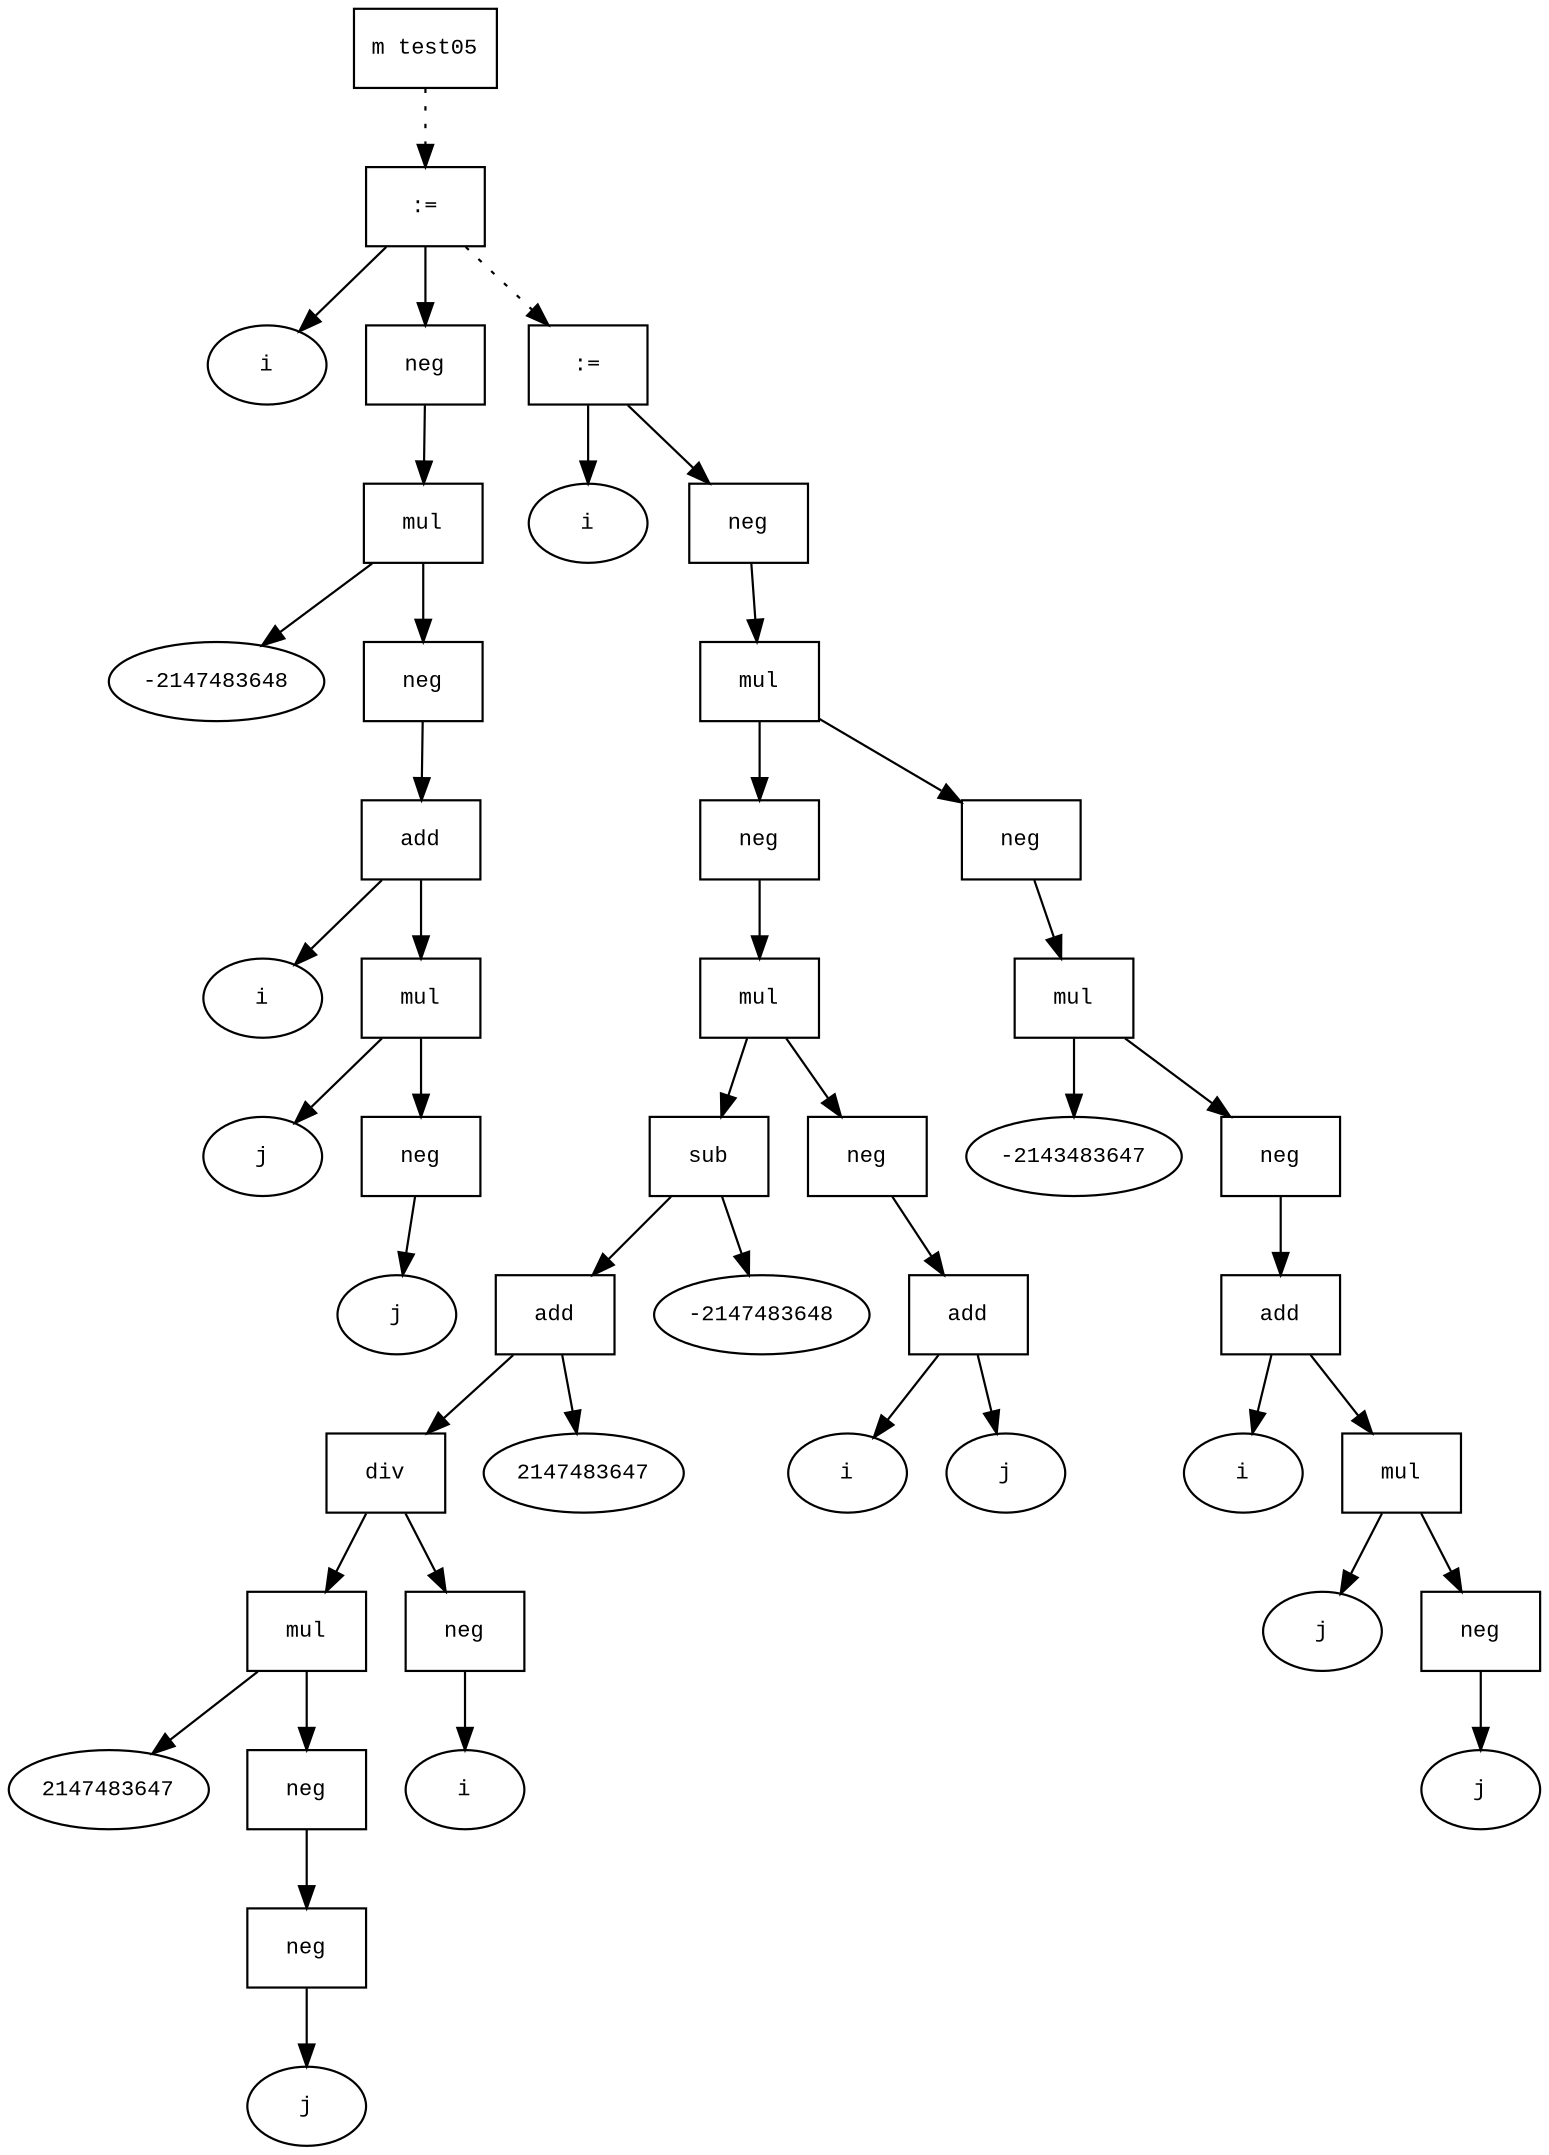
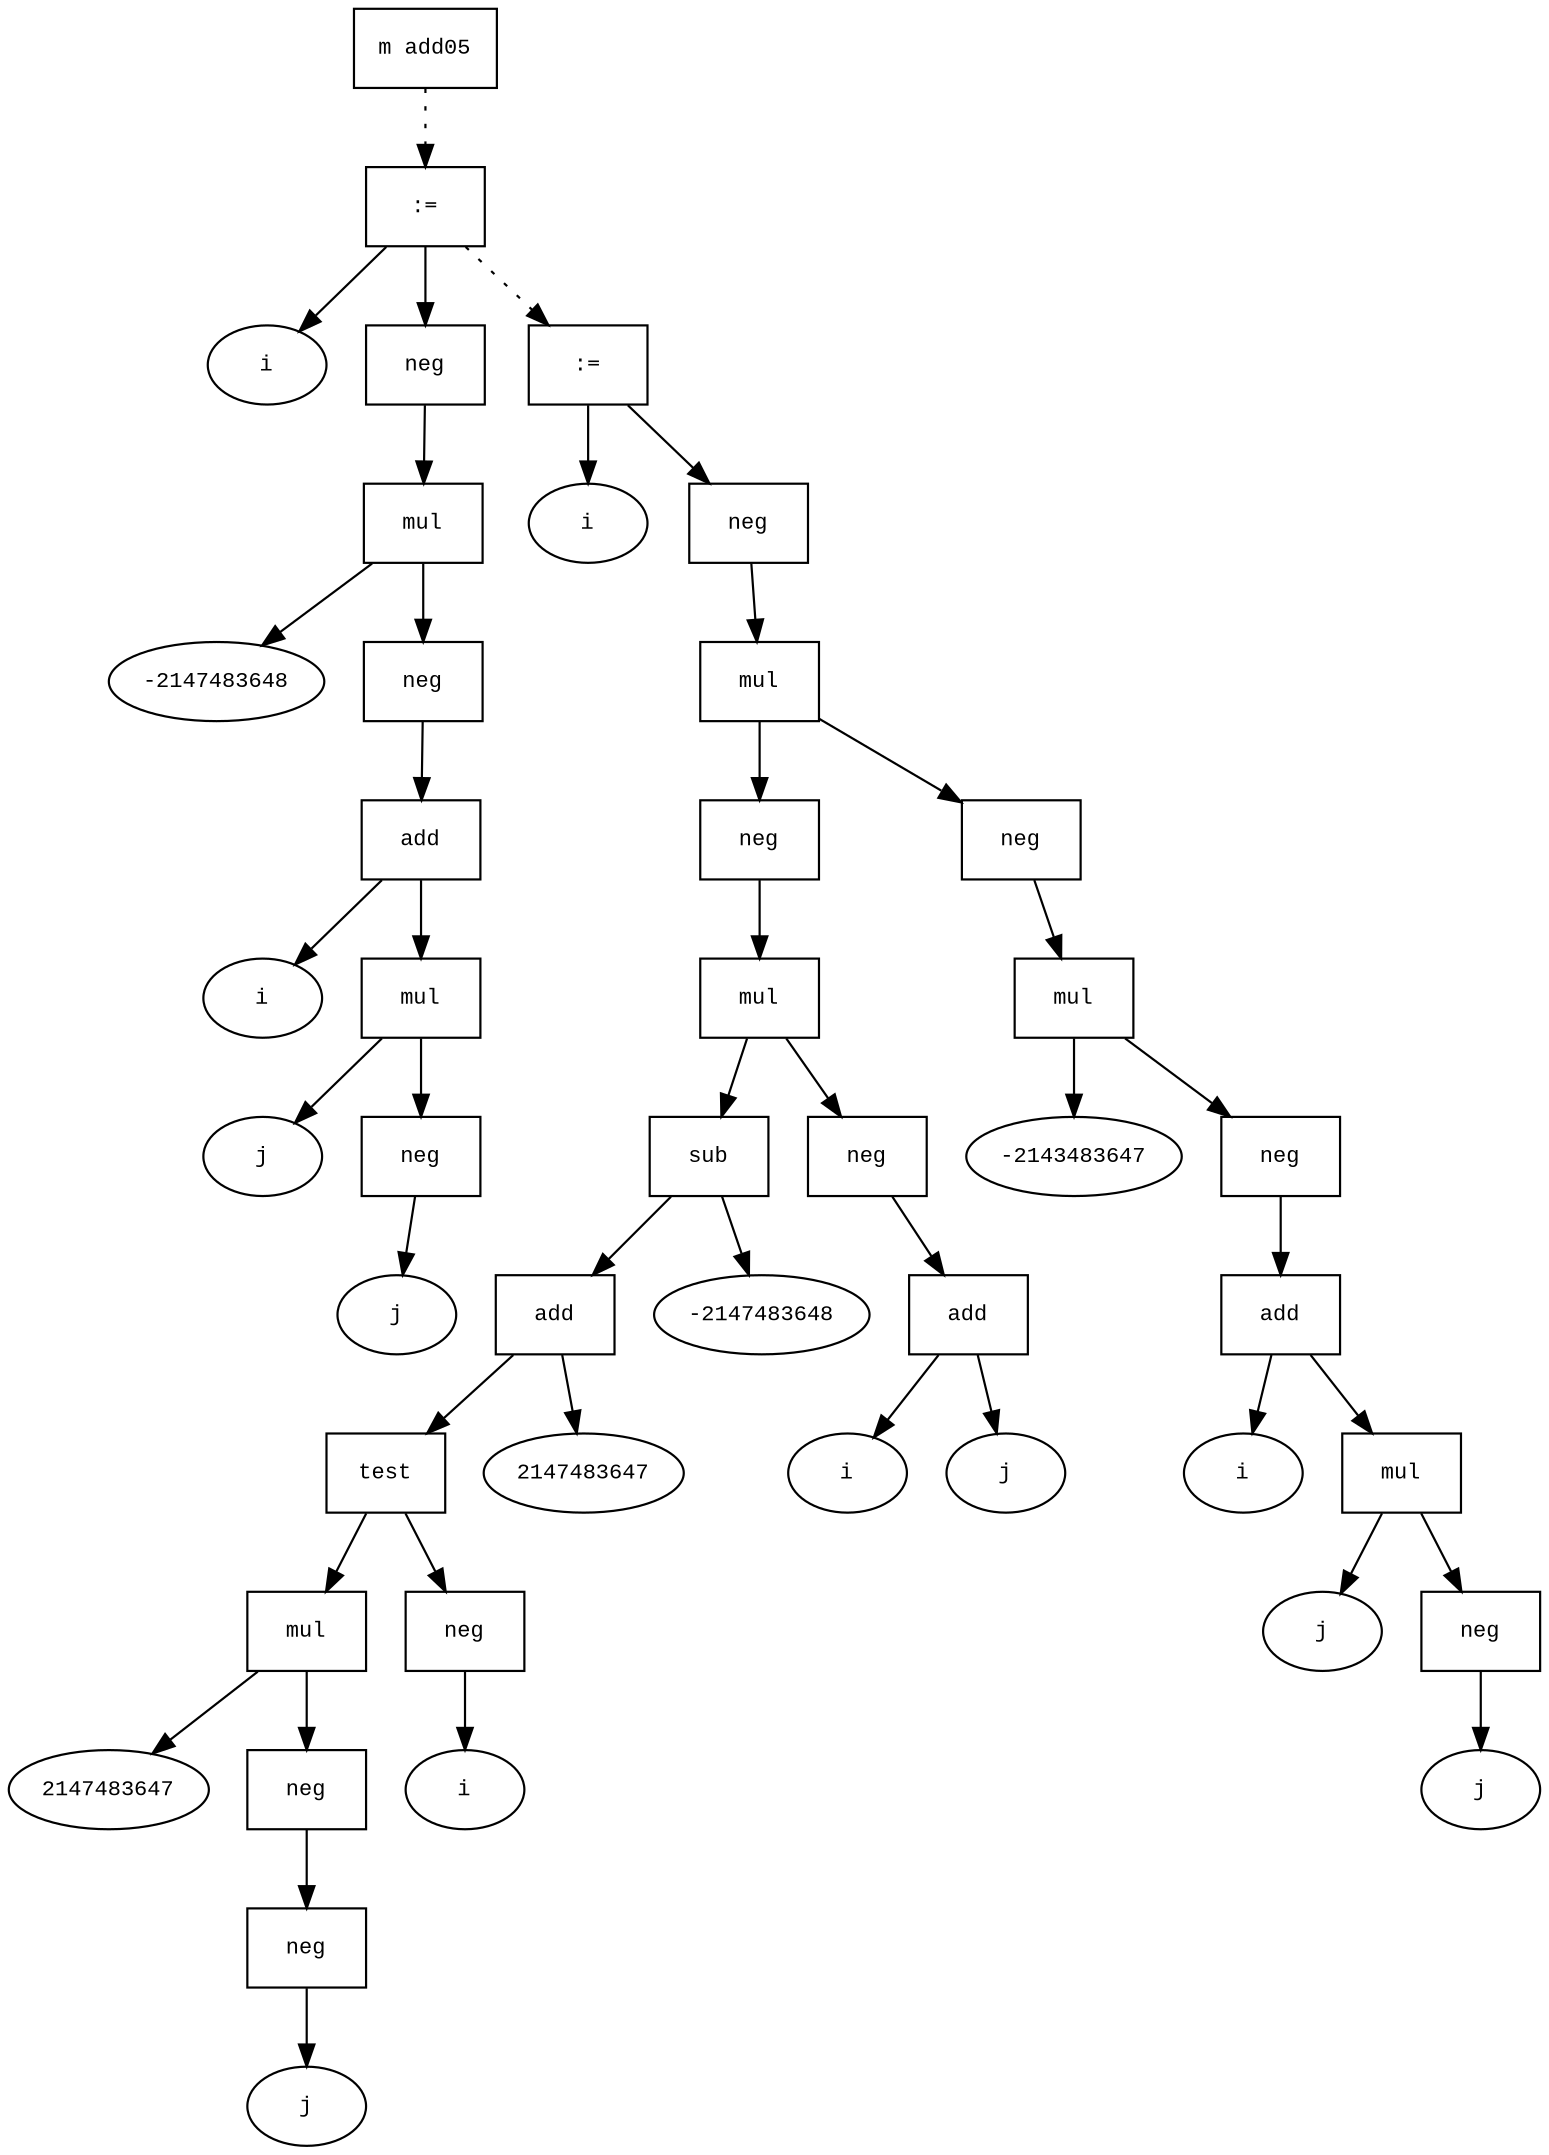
(425, 48) -> (425, 48)
(386, 1473) -> (386, 1473)
